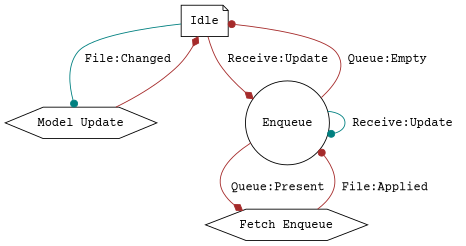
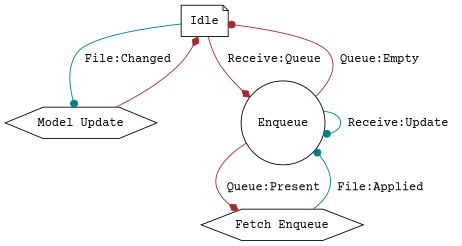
(278, 59) -> (274, 59)
(335, 184) -> (330, 184)
